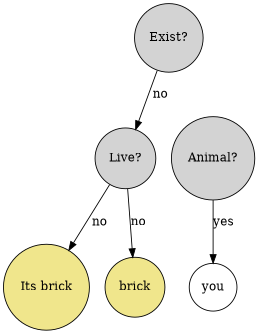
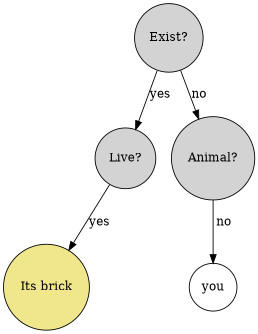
none -> (188, 90)
(161, 94) -> (161, 94)
(100, 222) -> (100, 222)
(224, 222) -> (224, 222)
(135, 287) -> none
